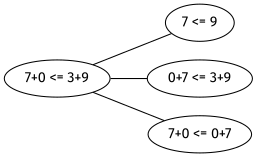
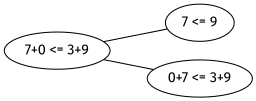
(200, 134) -> none
